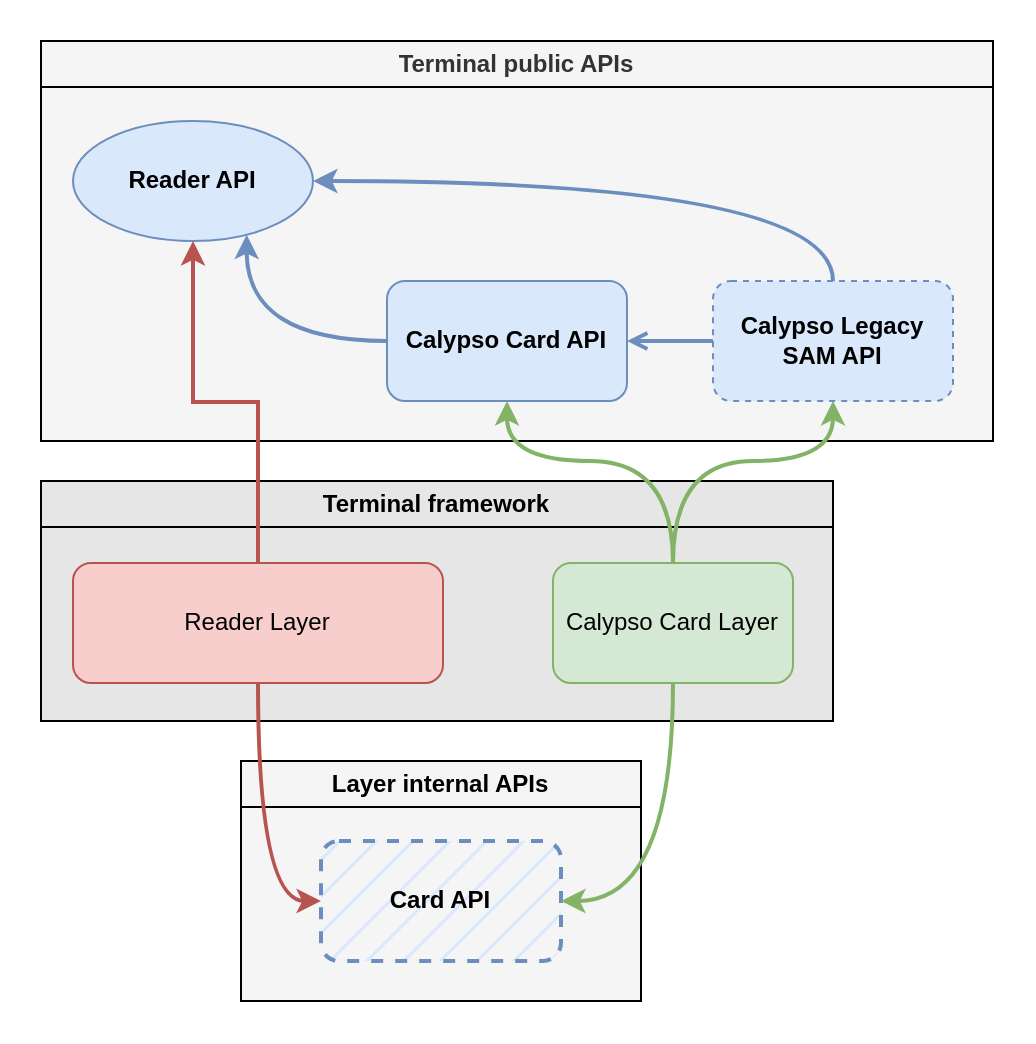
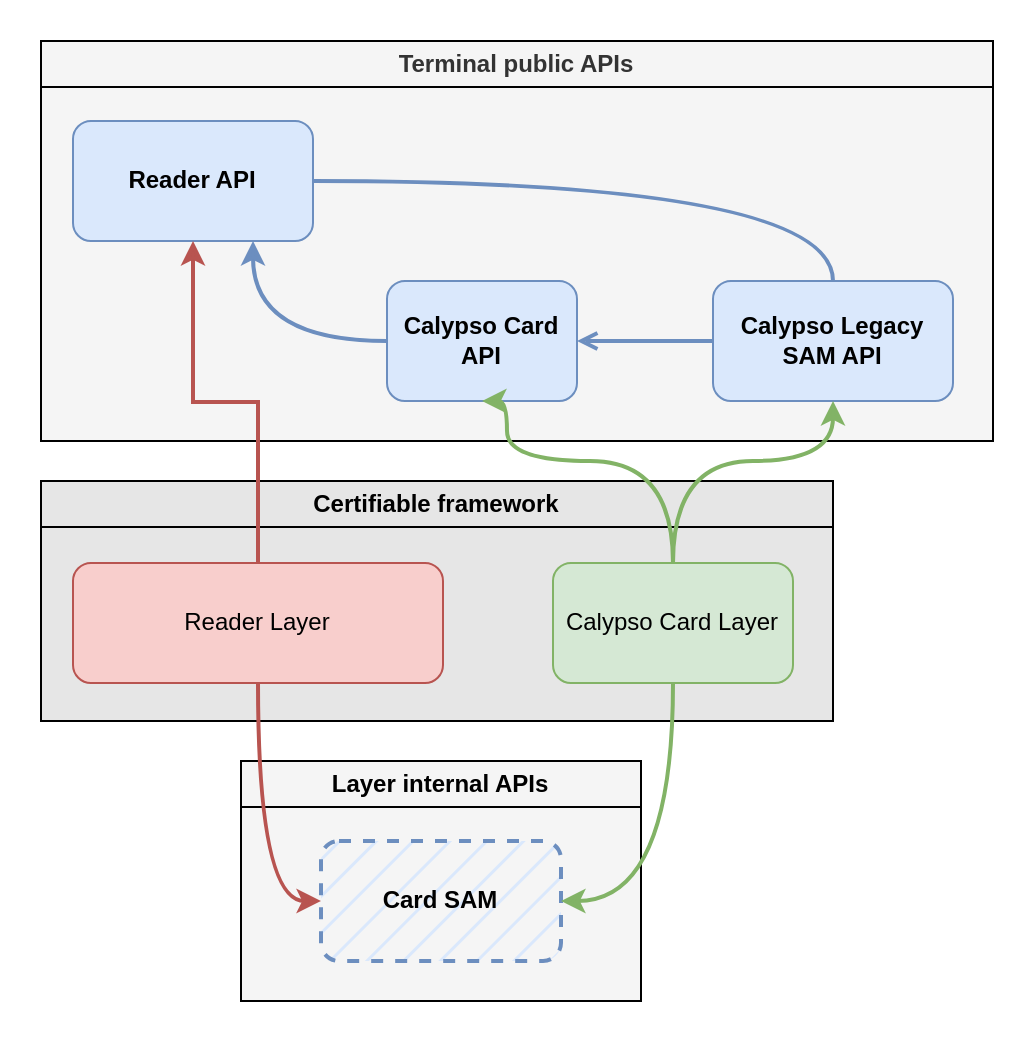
(193, 181) -> (193, 181)
(331, 181) -> (324, 181)
(507, 341) -> (482, 341)
(833, 341) -> (833, 341)
(437, 505) -> (437, 505)
(441, 901) -> (441, 901)
